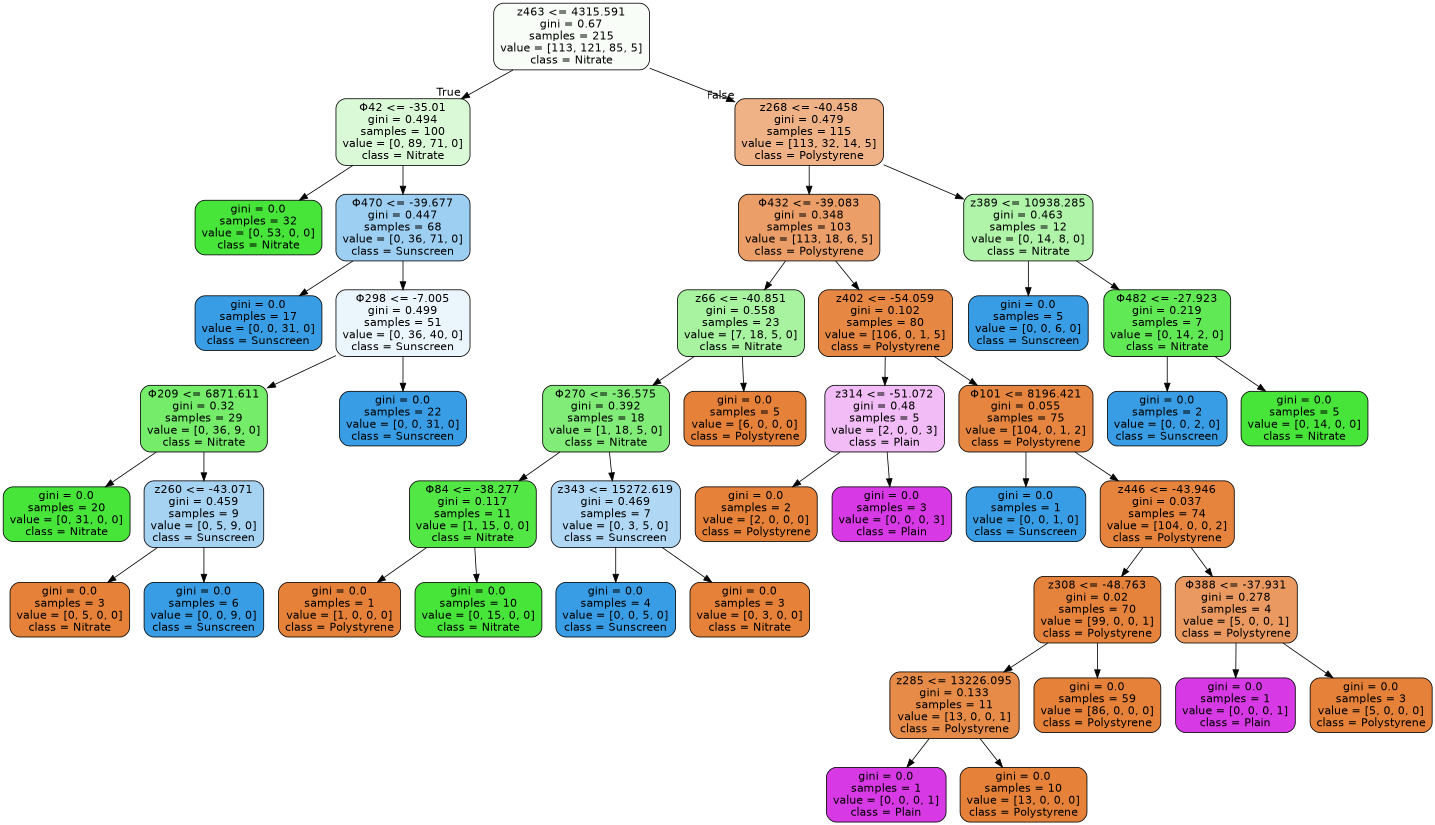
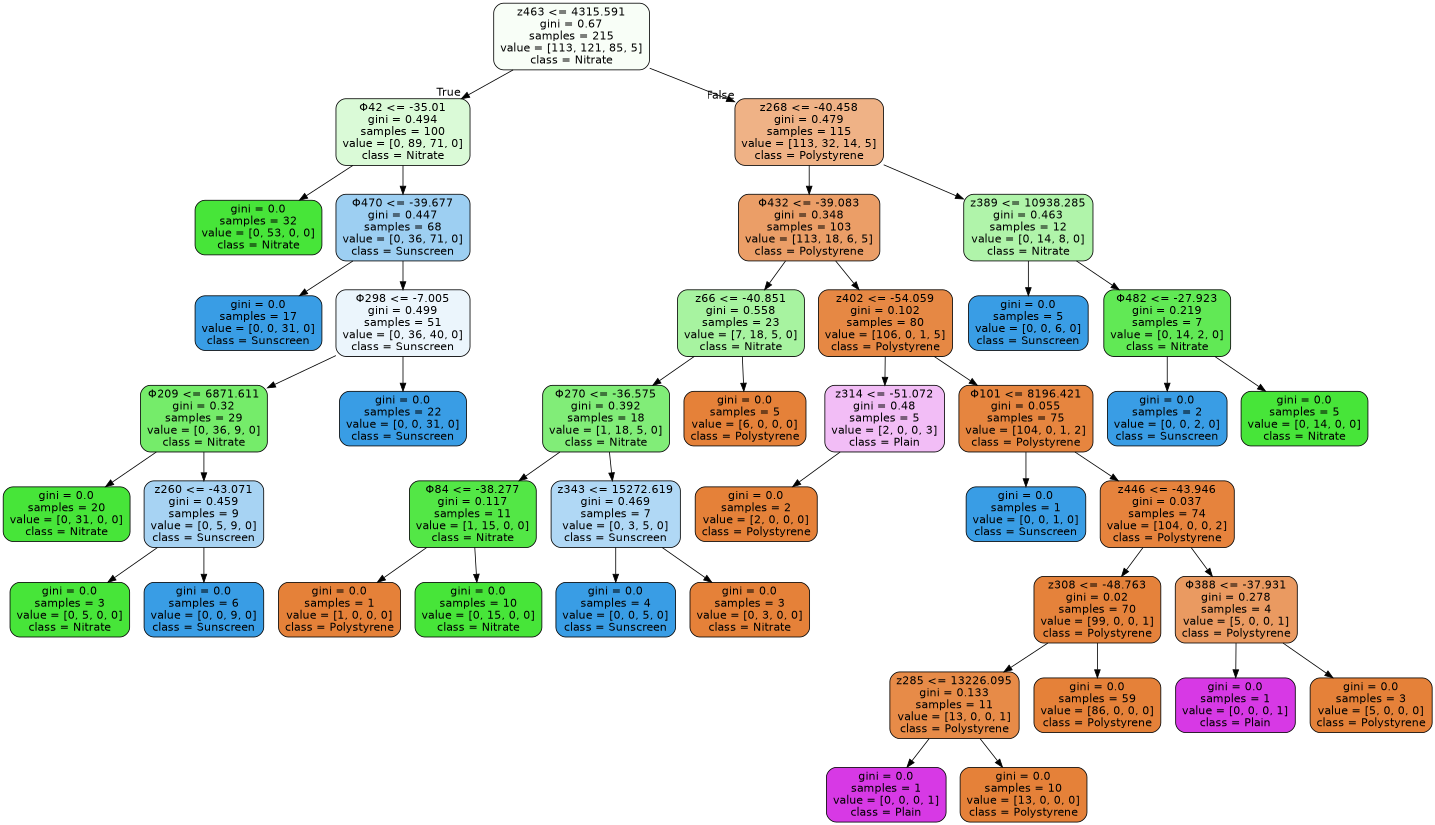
(892, 514) -> none
(70, 610) -> (70, 610)
